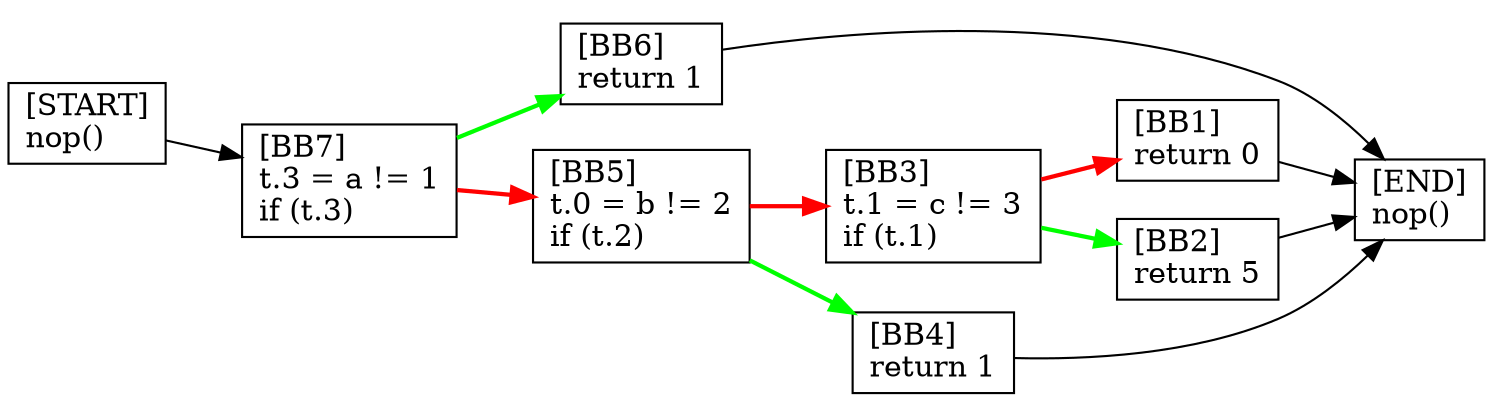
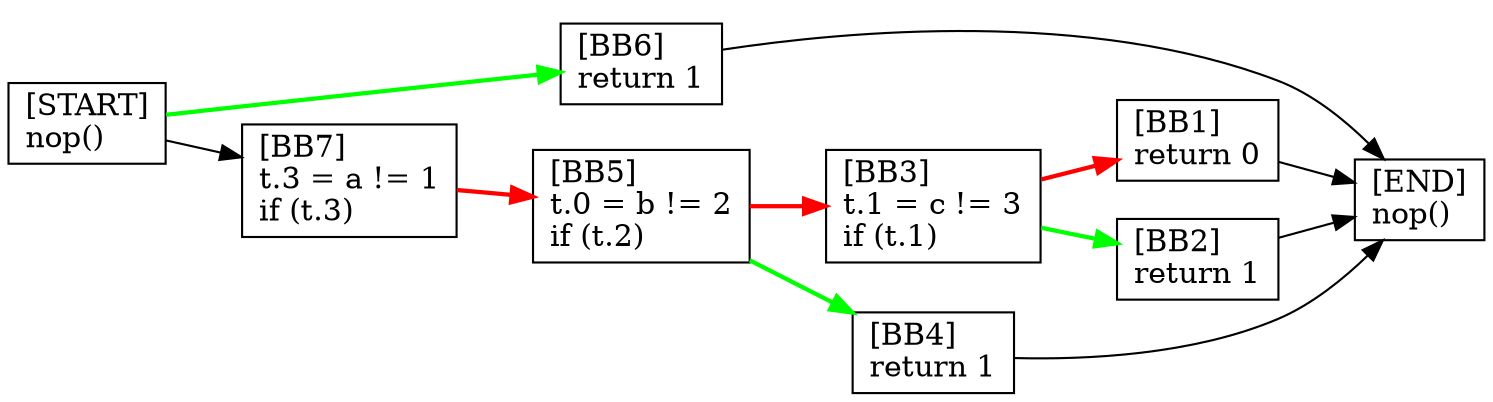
(498, 121) -> (352, 94)
(1198, 259) -> (1198, 259)
